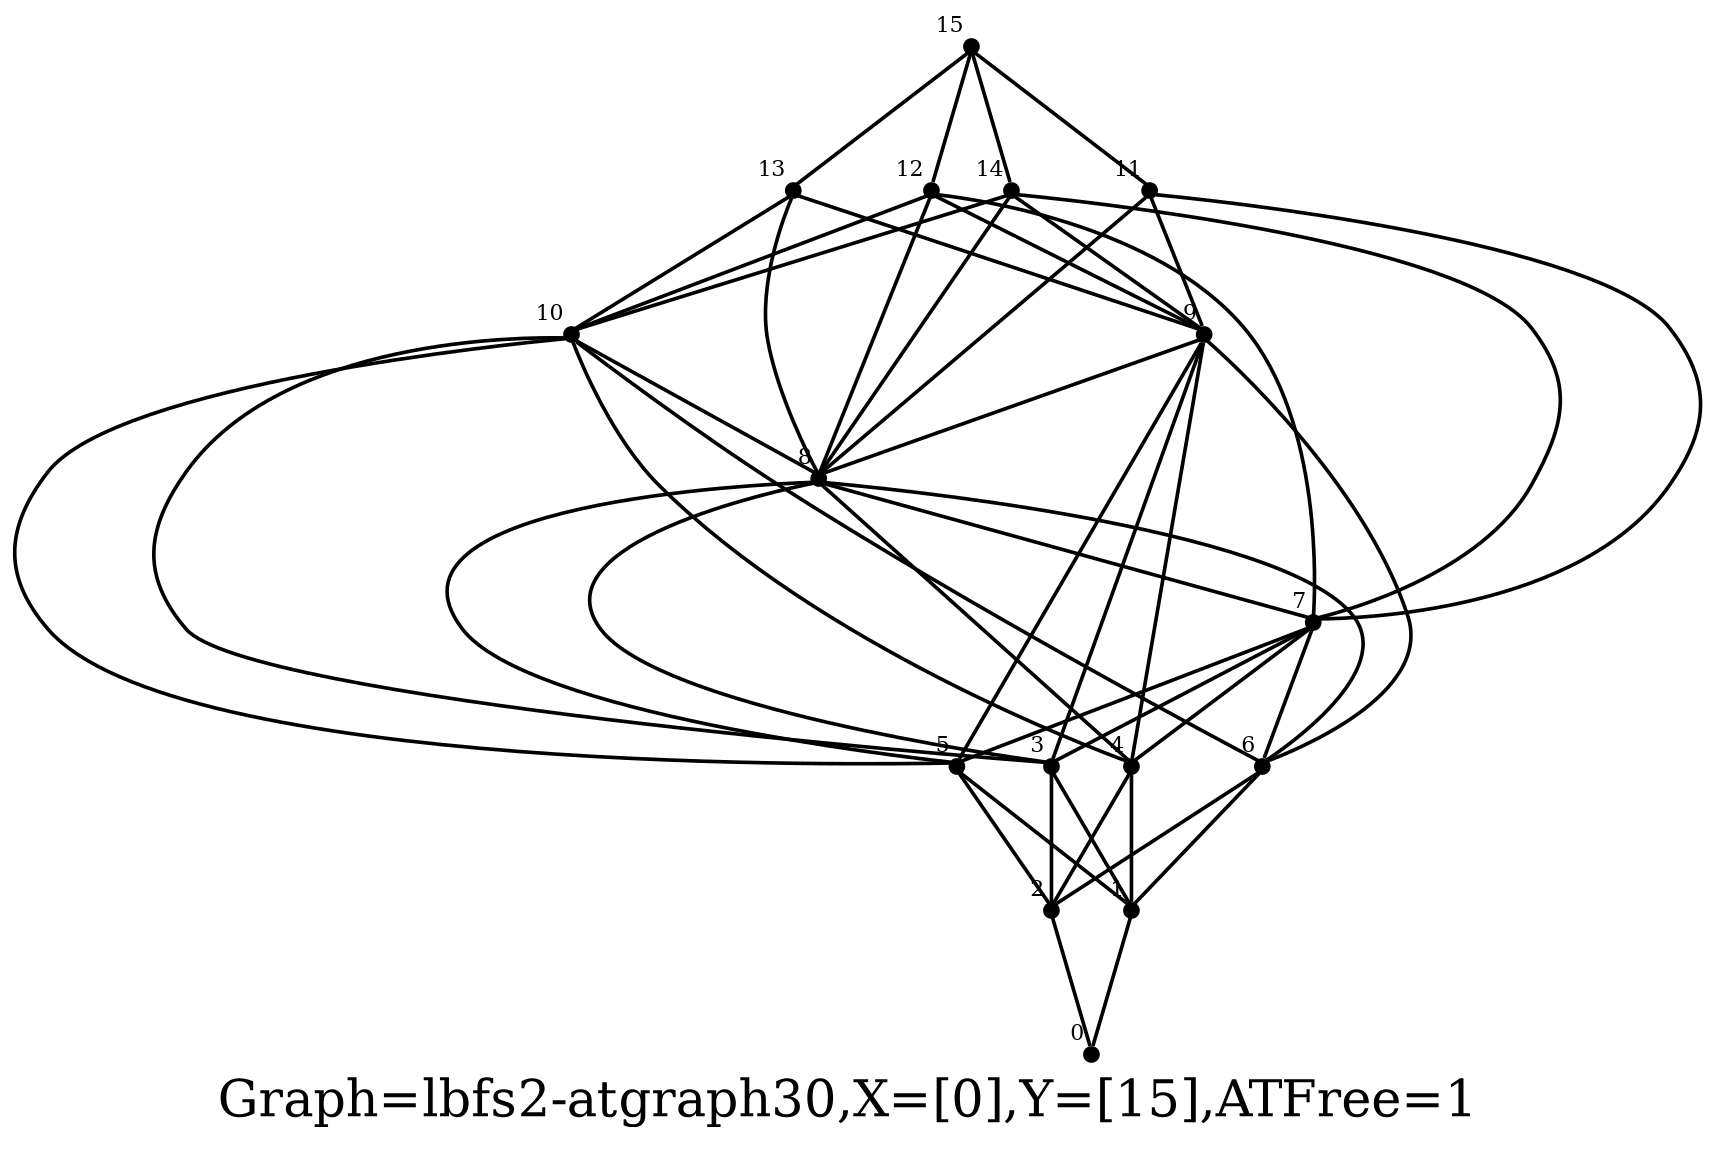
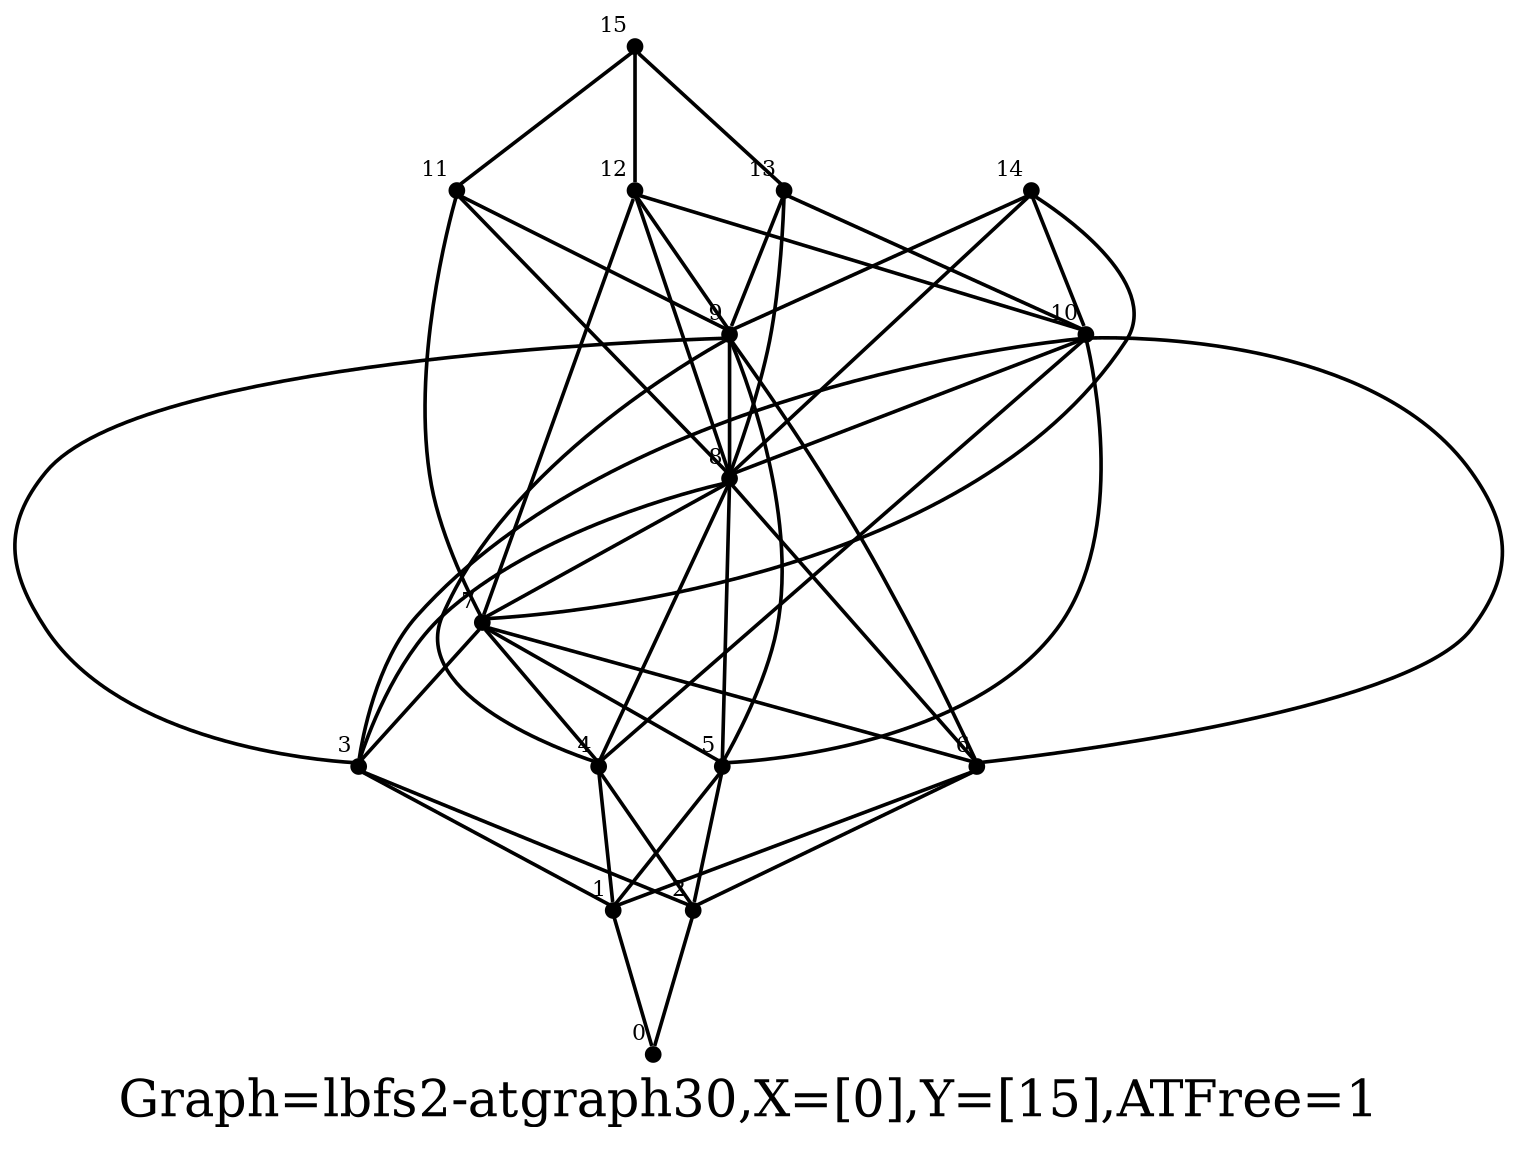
(991, 118) -> none
